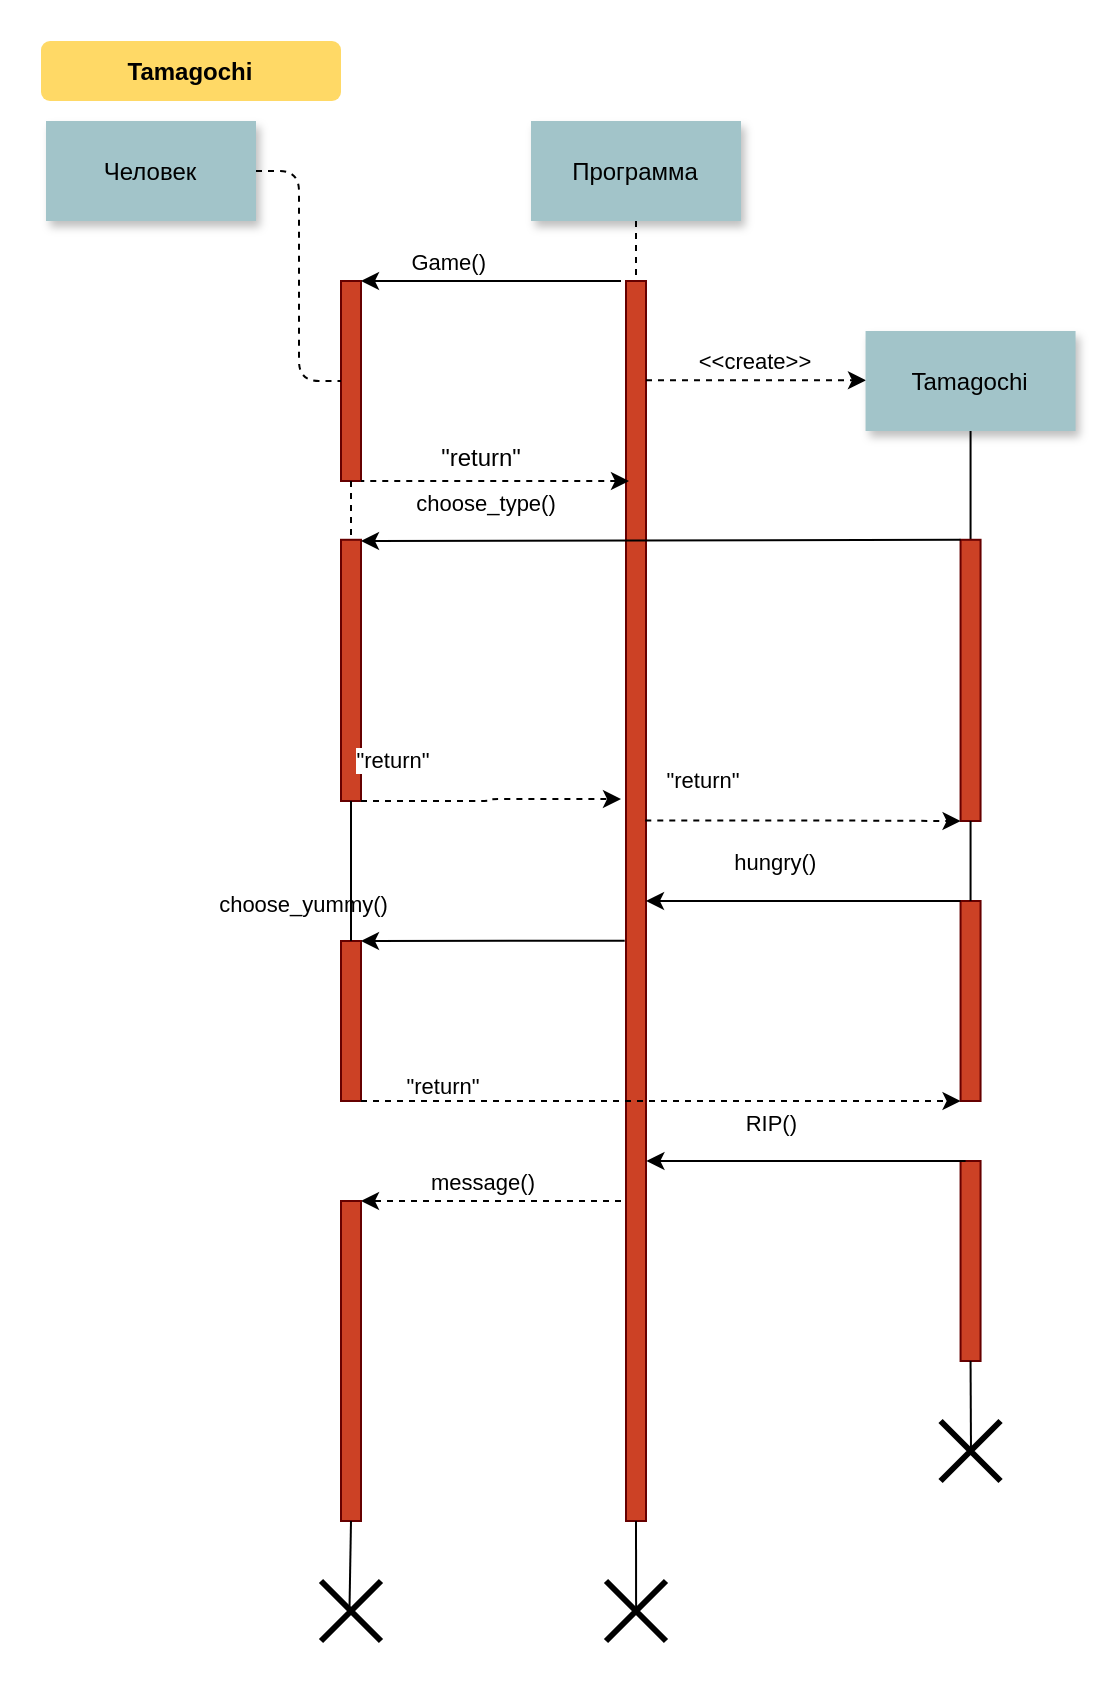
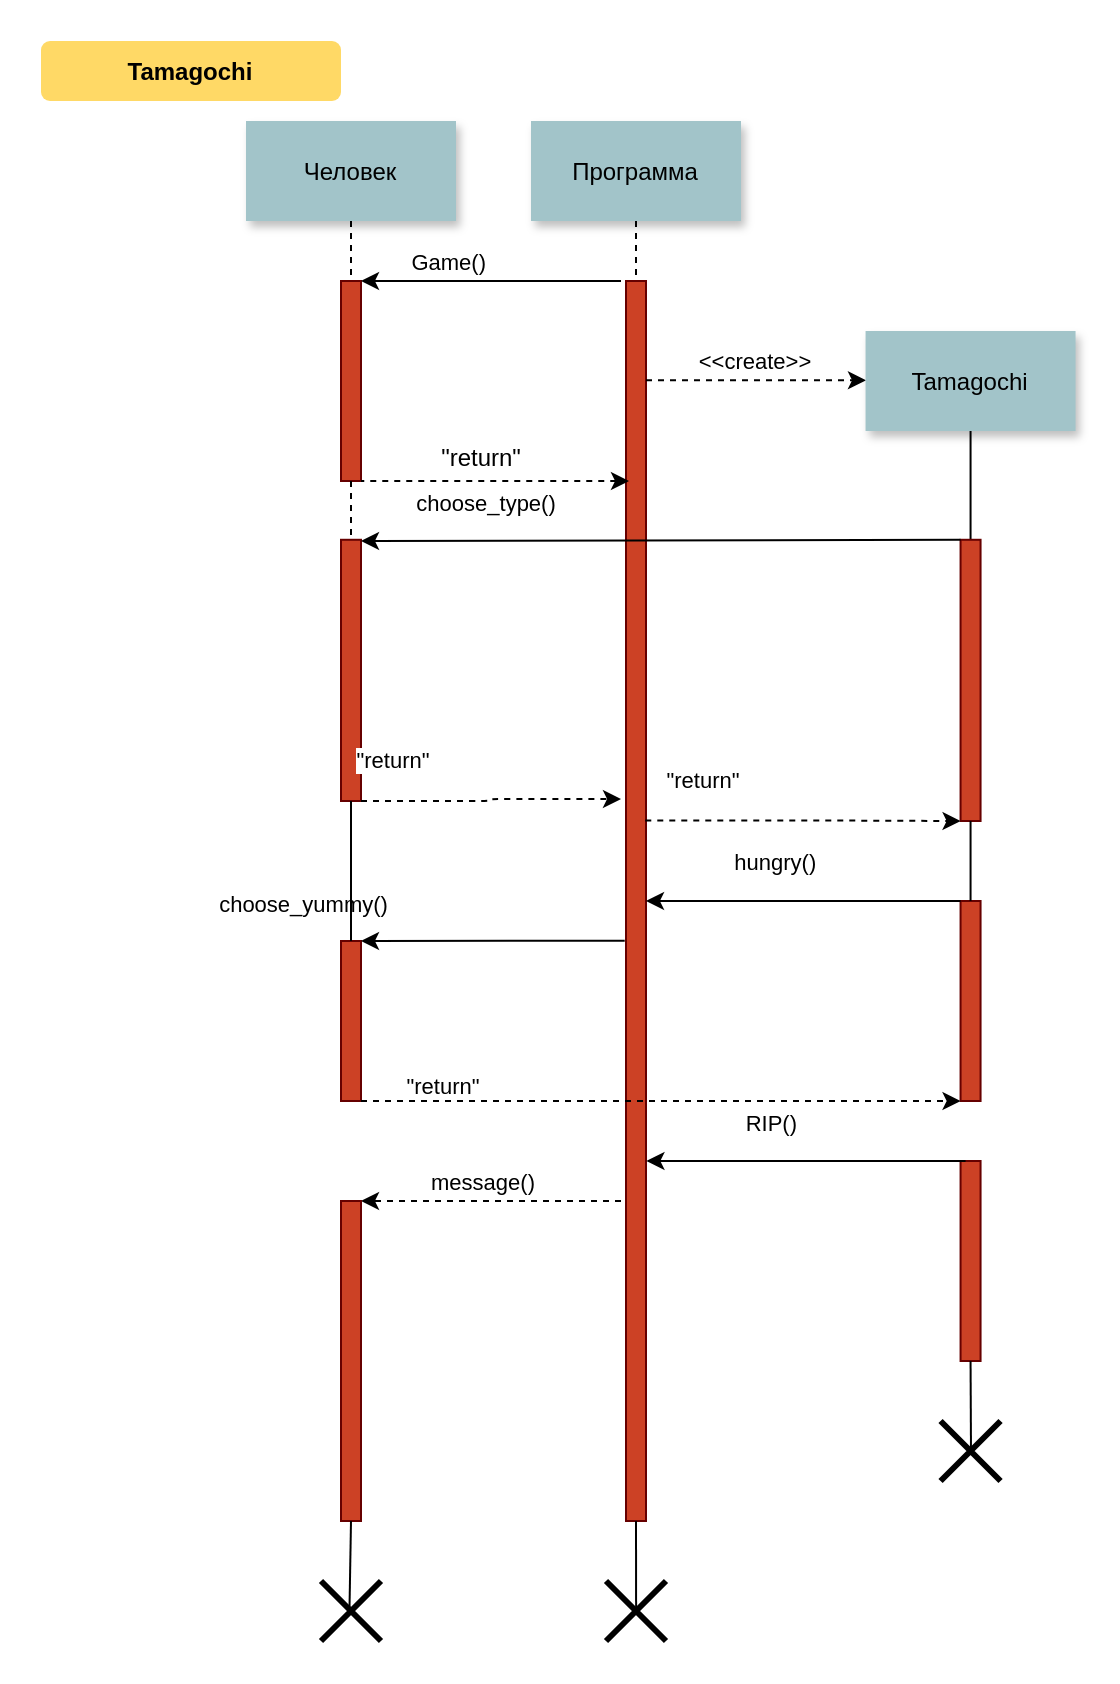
(151, 171) -> (351, 171)
